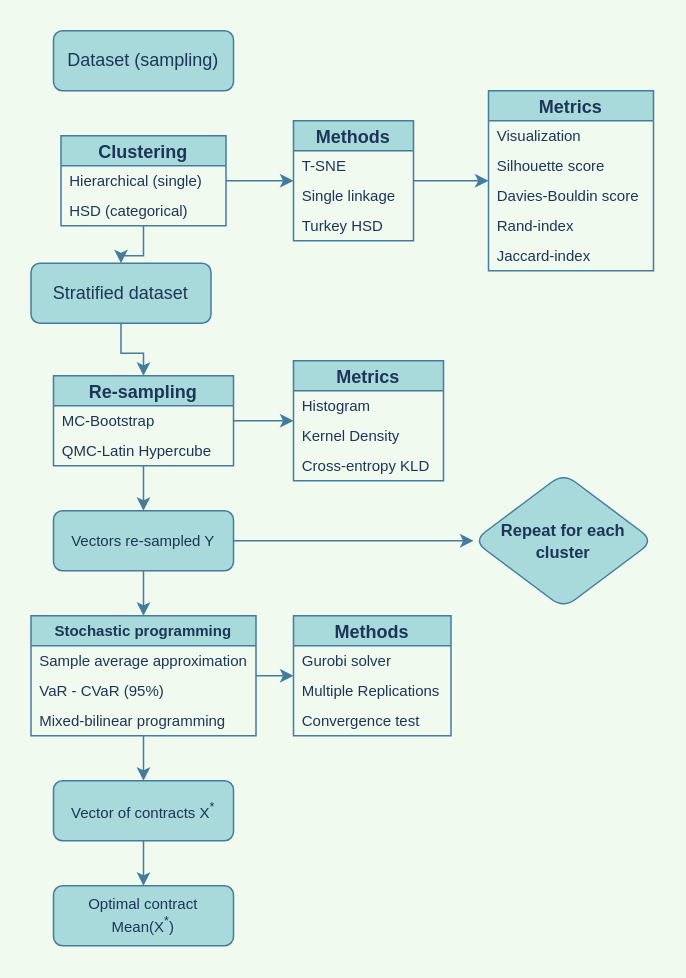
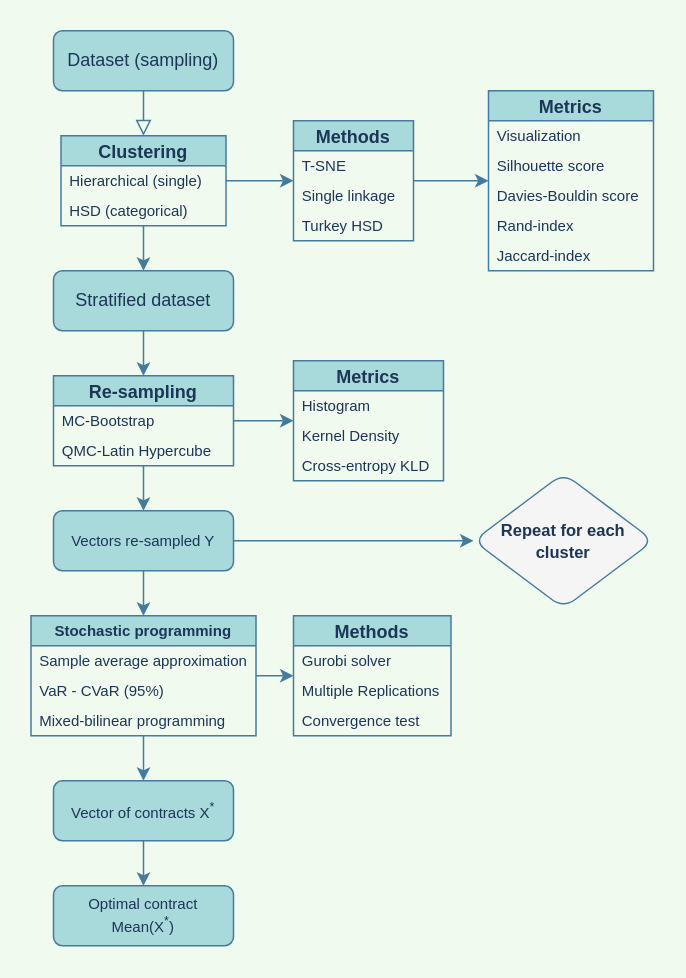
none -> (143, 120)
(121, 293) -> (143, 301)
(563, 541) -> (563, 541)
